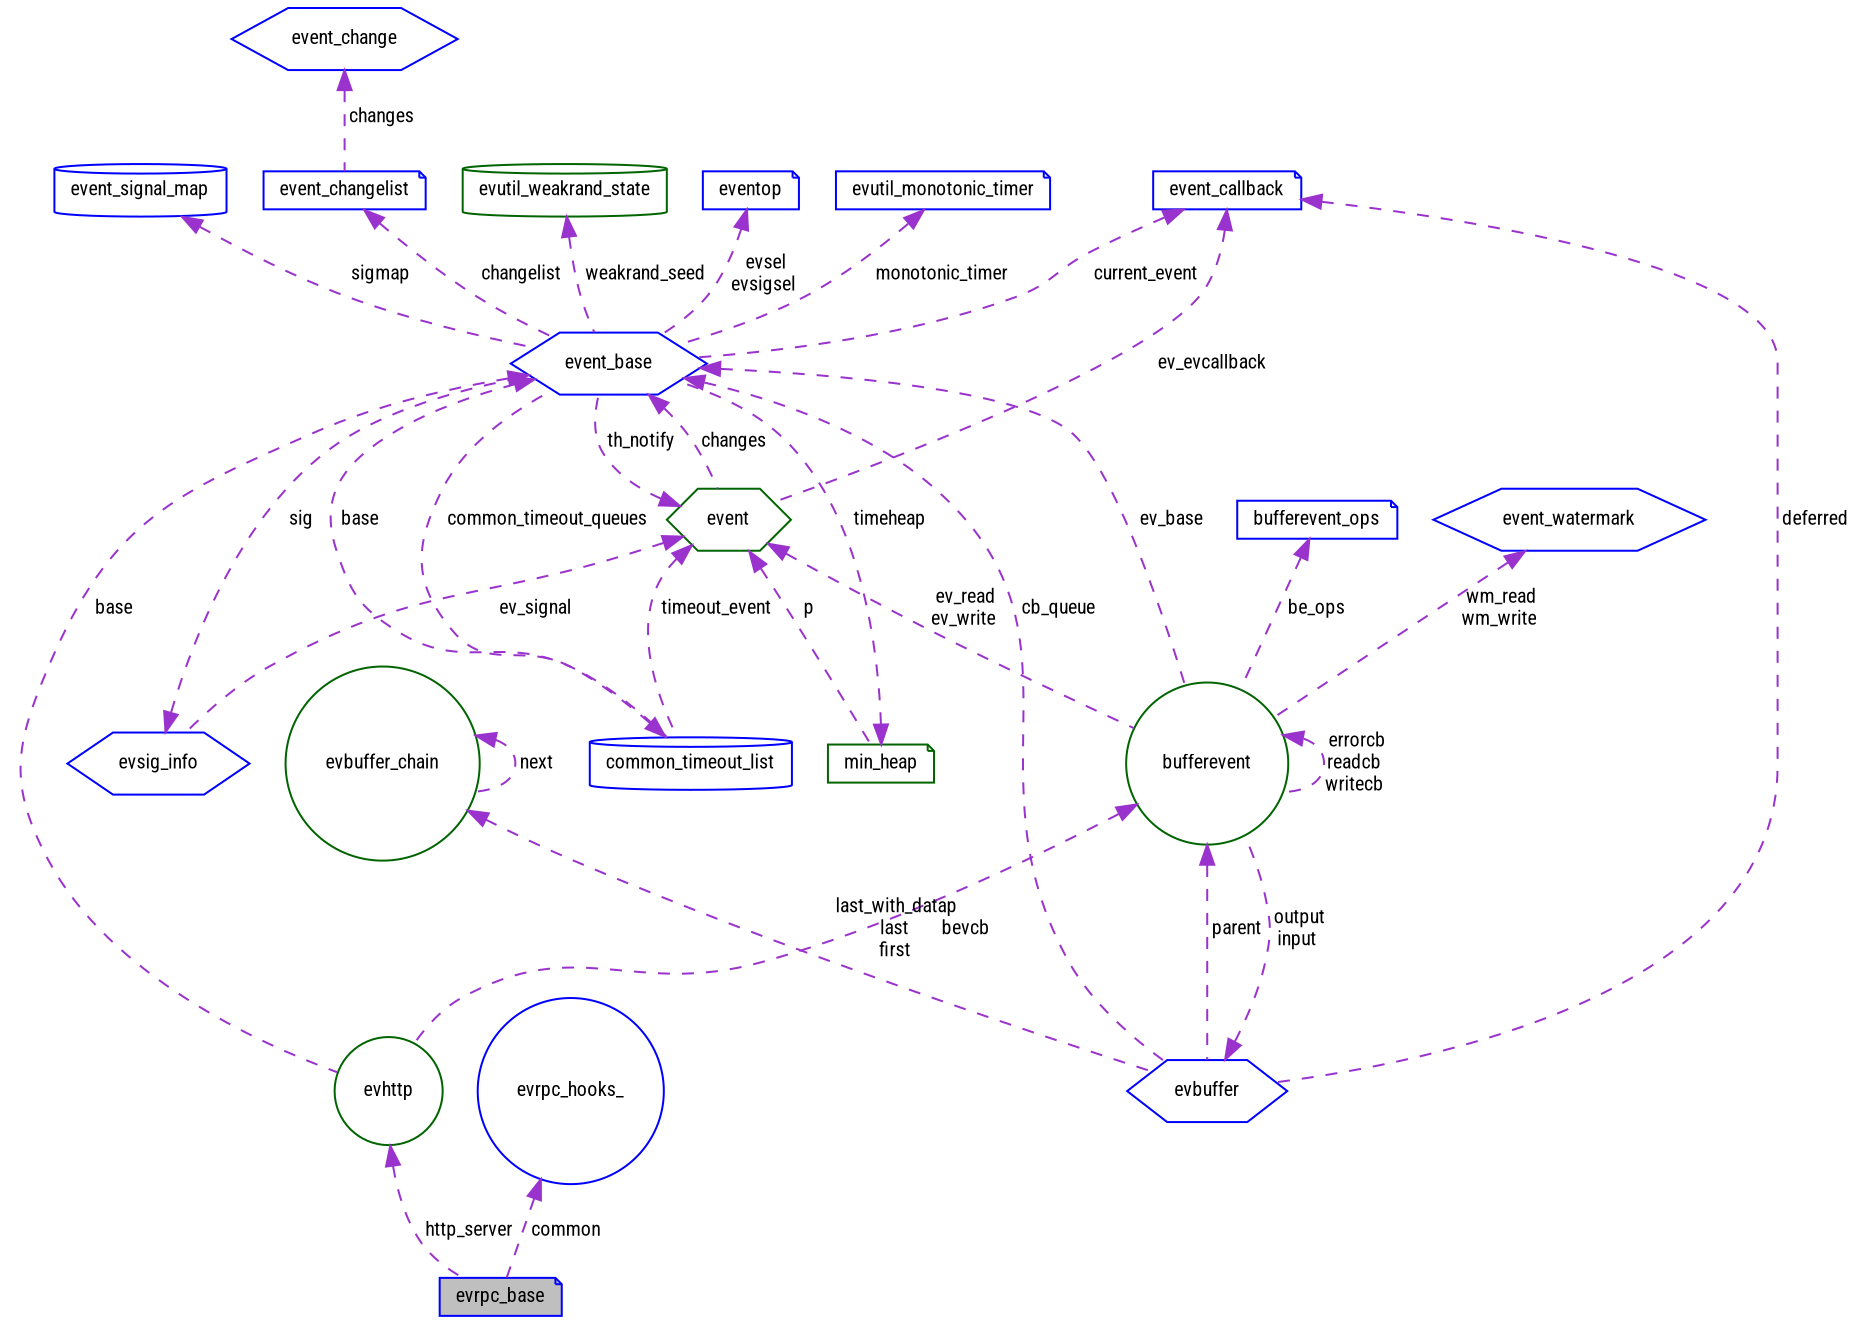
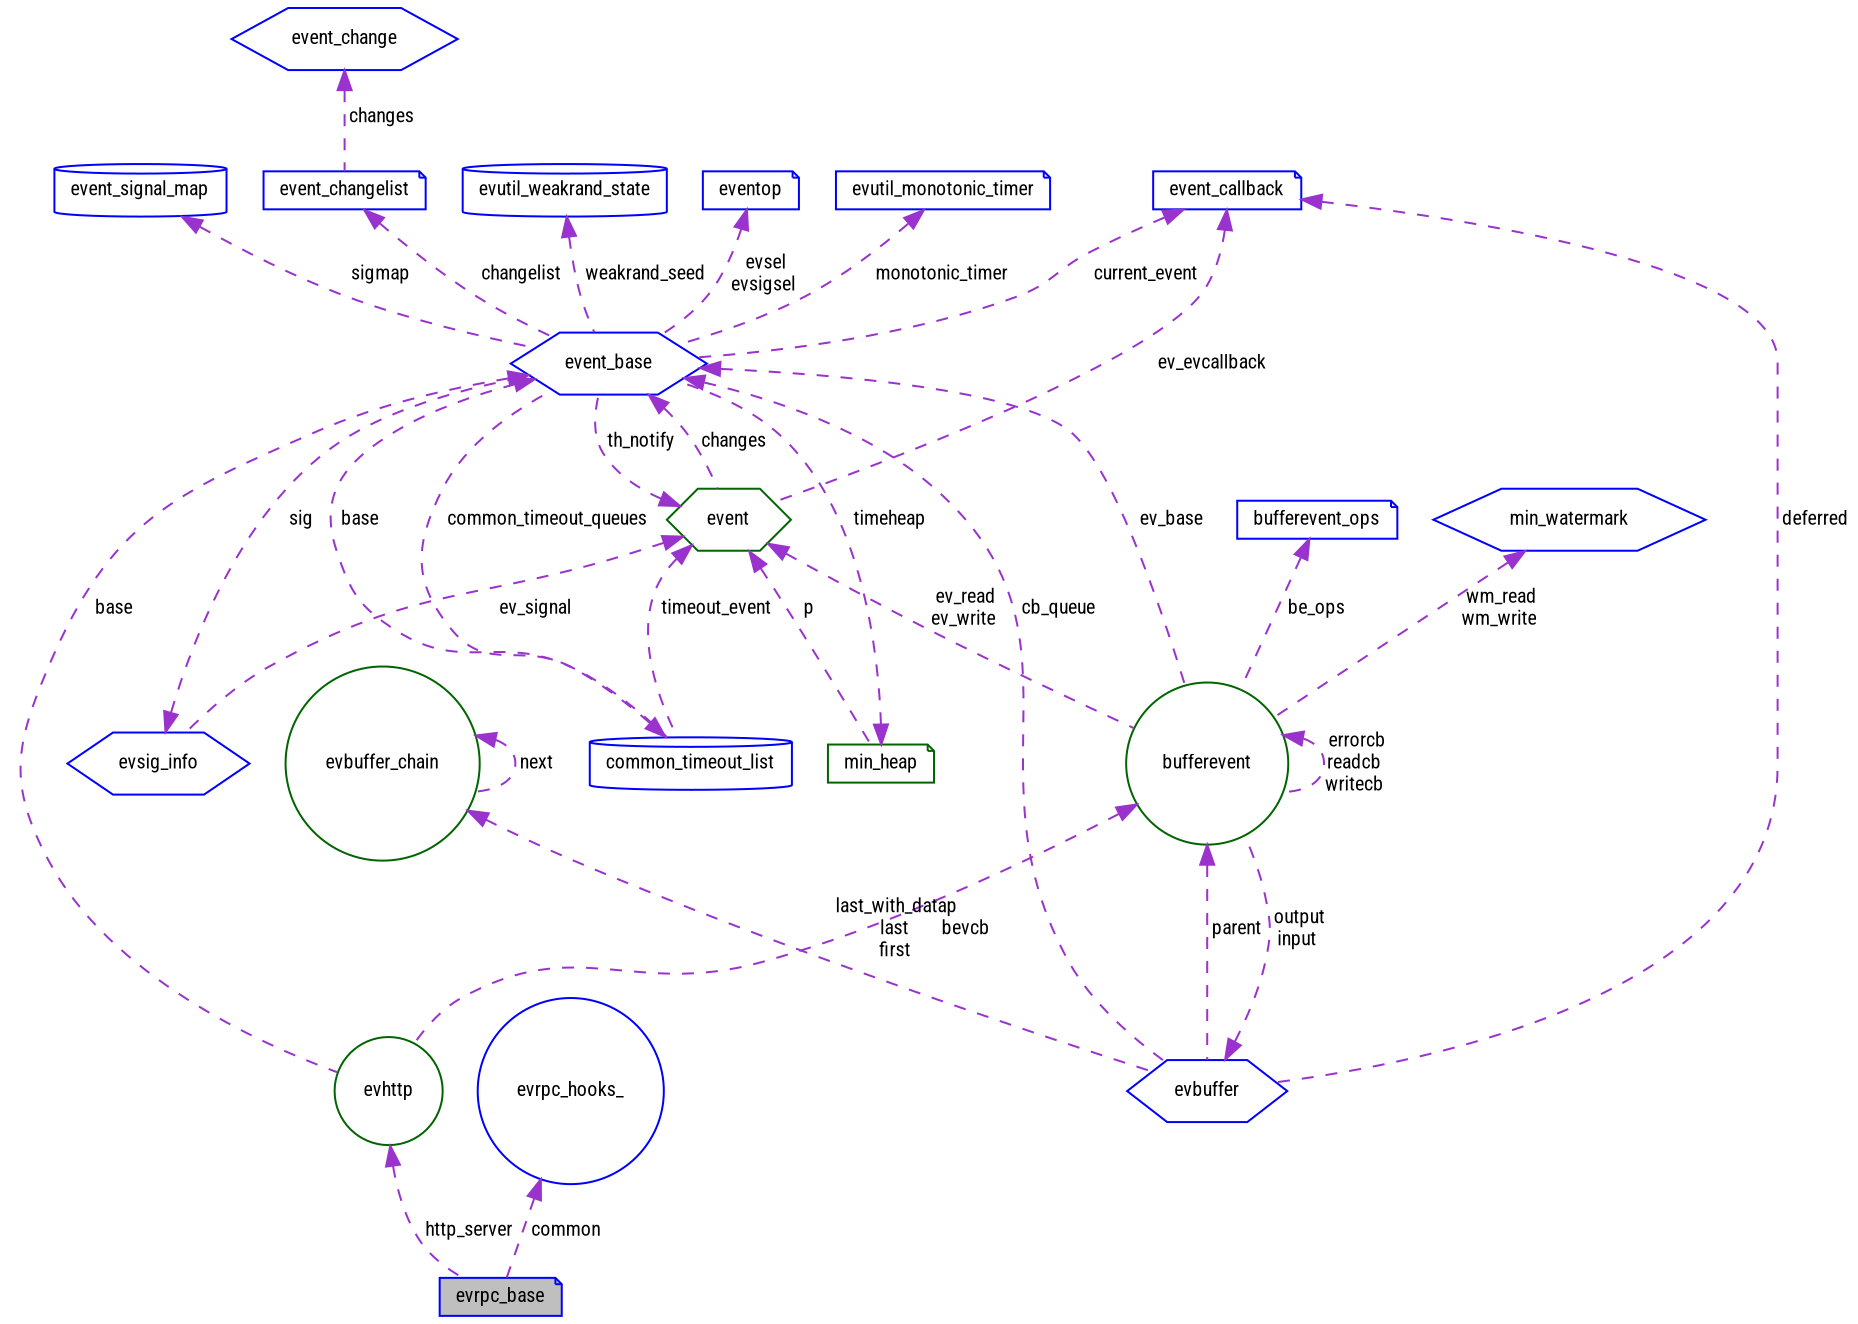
(565, 190) -> (565, 190)
(1569, 520) -> (1569, 520)
